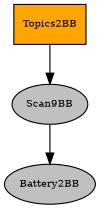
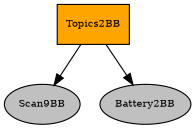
(50, 139) -> (116, 60)
